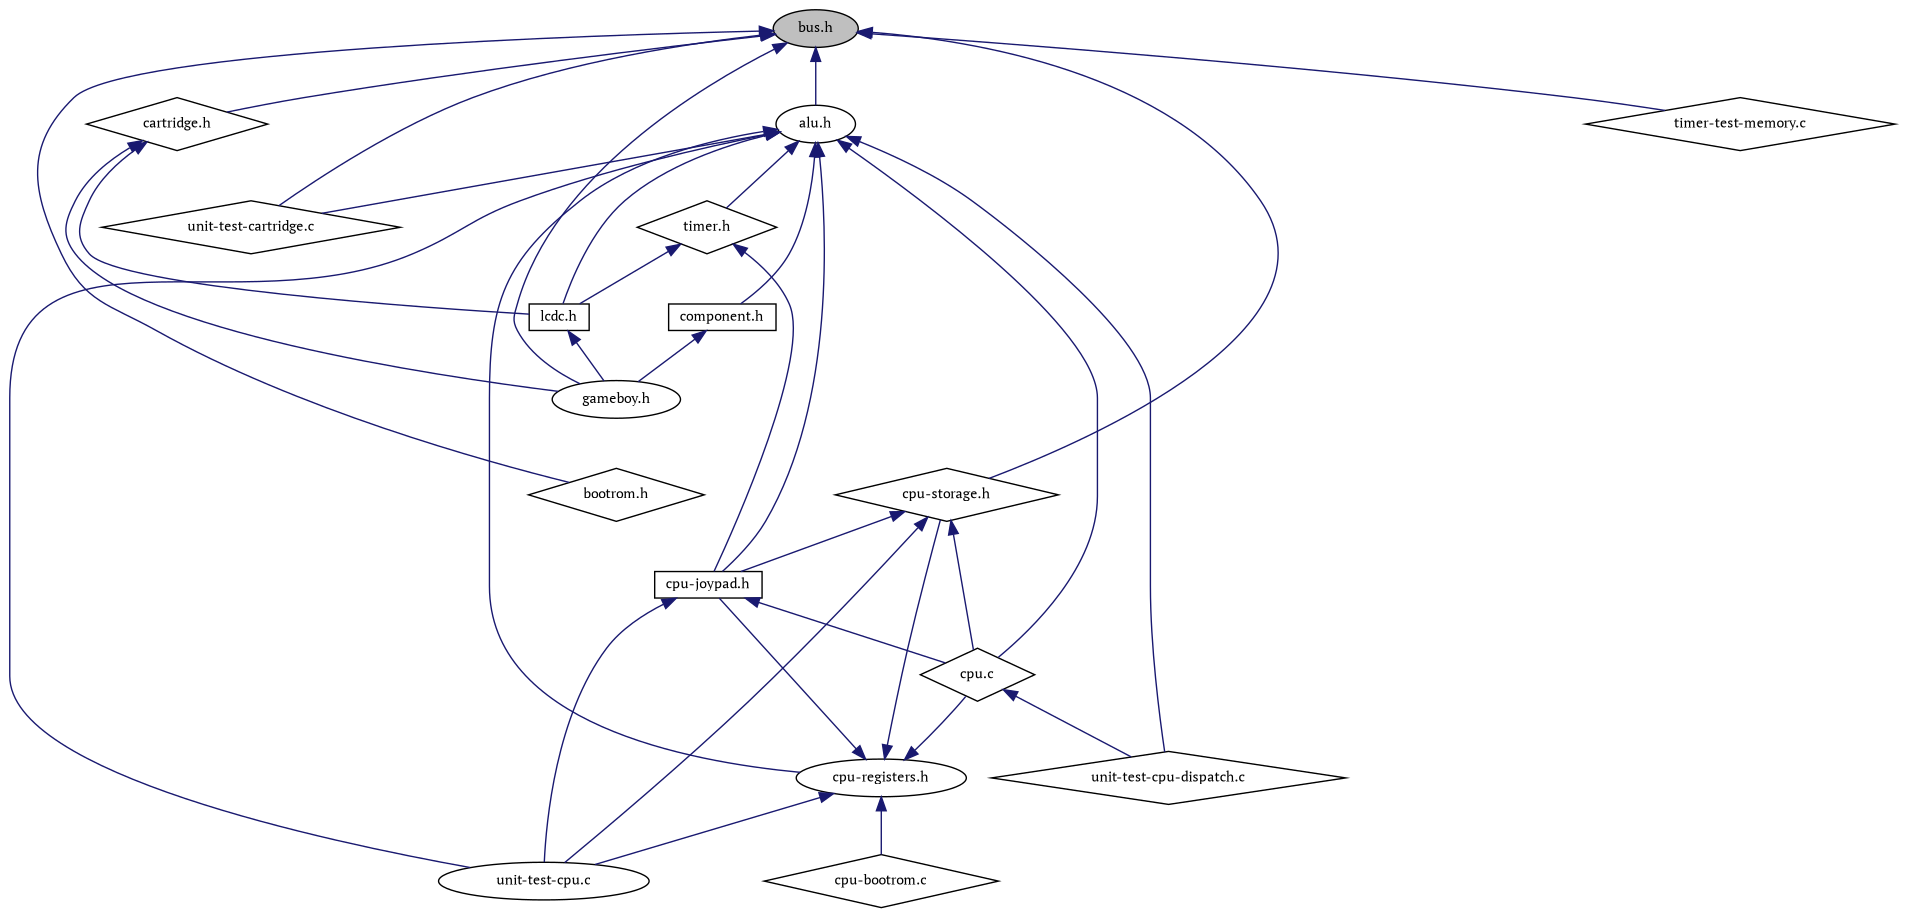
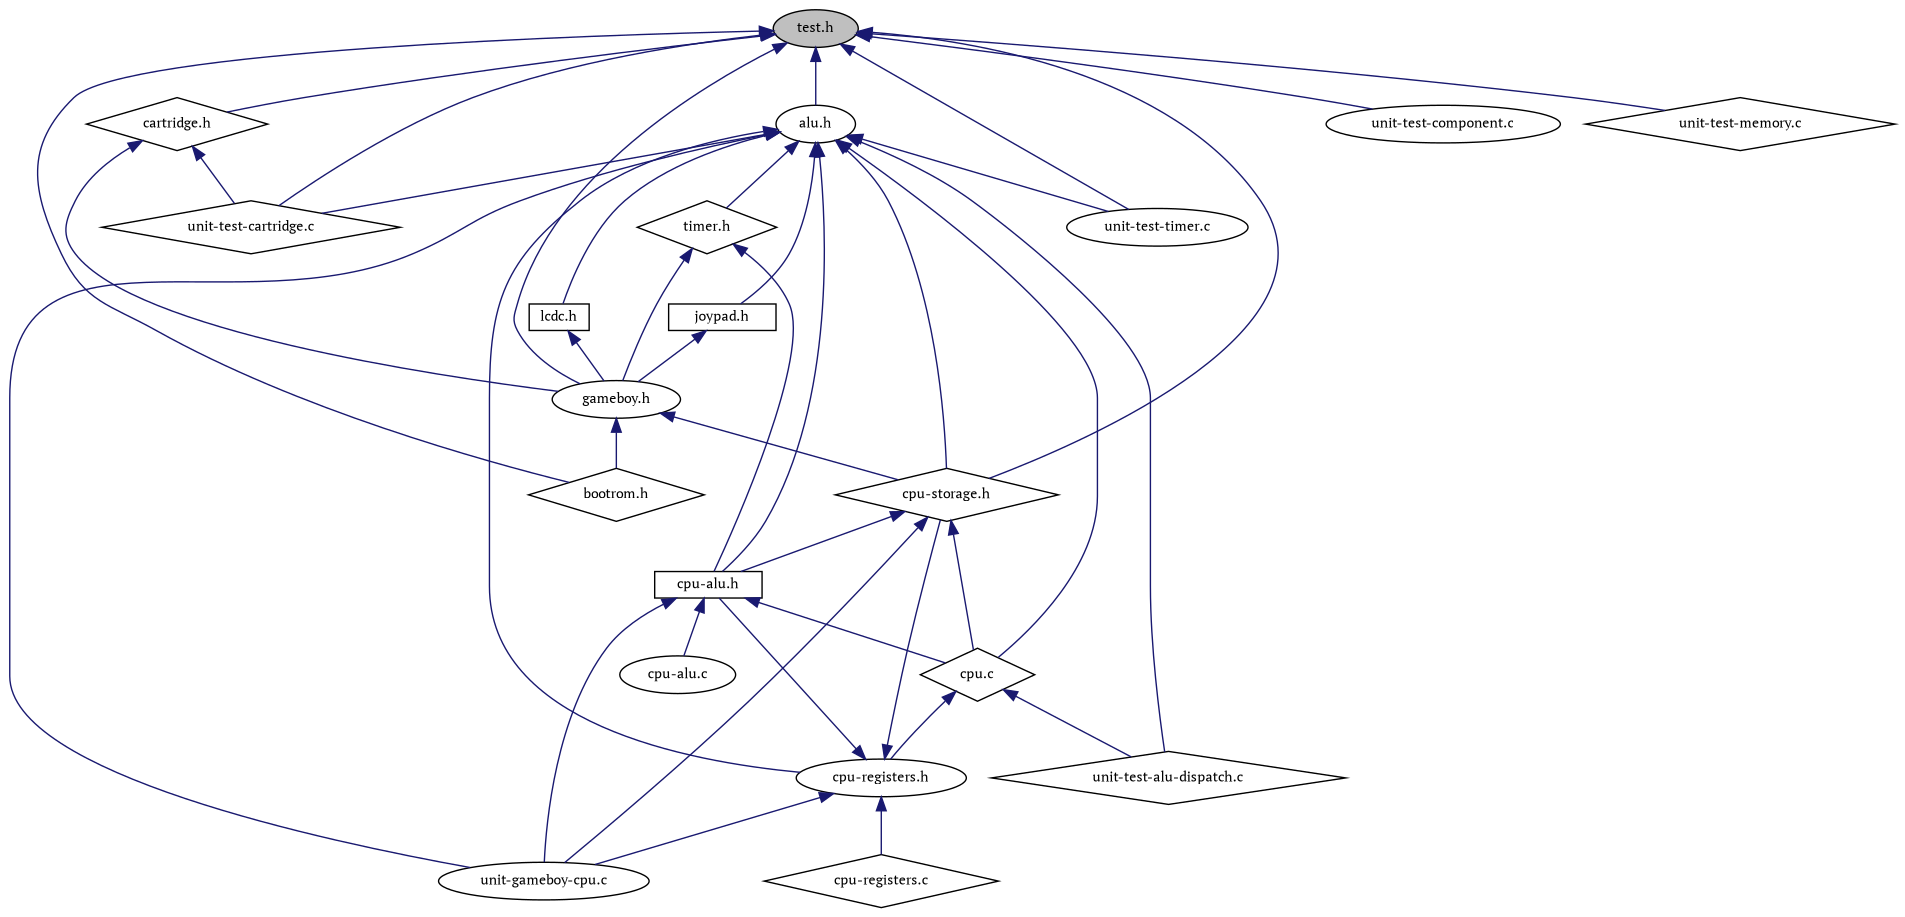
(816, 29) -> (816, 29)
none -> (1443, 124)
(1740, 124) -> (1740, 124)
none -> (1157, 227)
(624, 278) -> (649, 318)
(258, 291) -> (218, 180)
none -> (924, 299)
(722, 317) -> (722, 317)
none -> (786, 448)
none -> (616, 450)
(708, 585) -> (708, 585)
none -> (678, 675)
(941, 724) -> (917, 729)
(1169, 778) -> (1169, 778)
(544, 881) -> (544, 881)
(881, 881) -> (881, 881)
